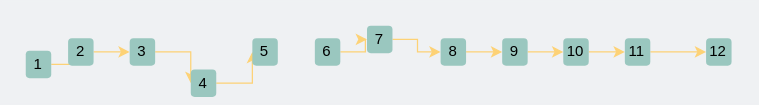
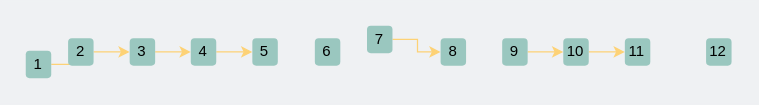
(361, 52) -> none
(480, 52) -> none
(674, 52) -> none
(203, 83) -> (203, 52)
